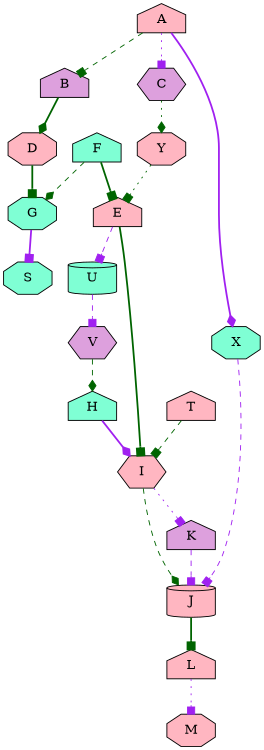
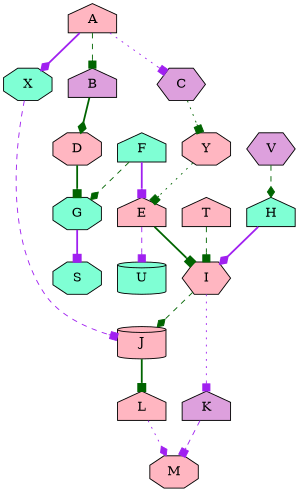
(162, 111) -> (192, 112)
(106, 177) -> (142, 175)
(92, 306) -> none
(191, 563) -> (193, 434)
(191, 692) -> (155, 433)
